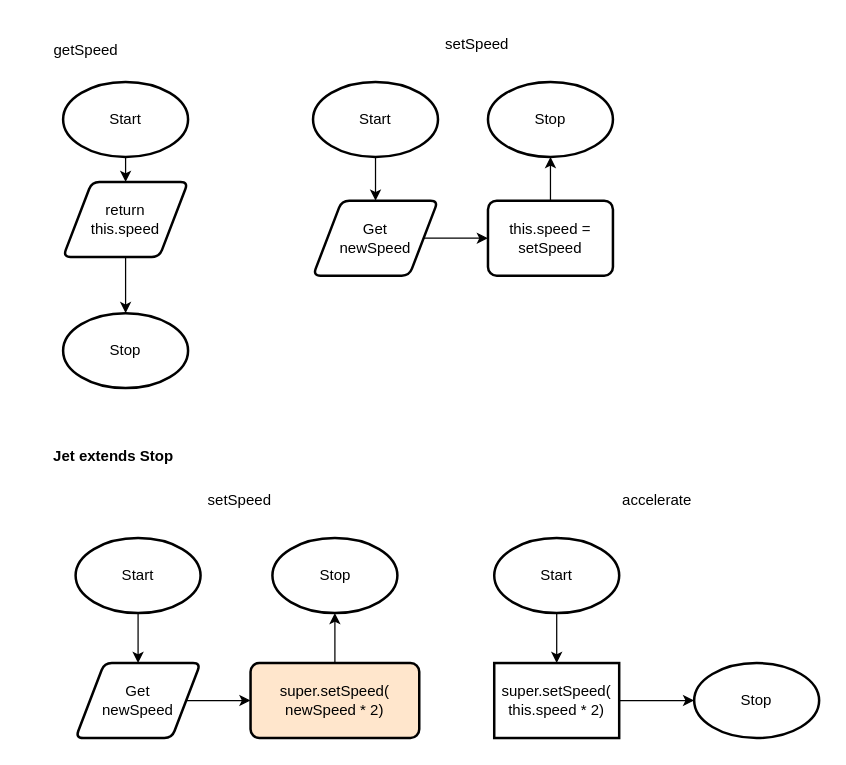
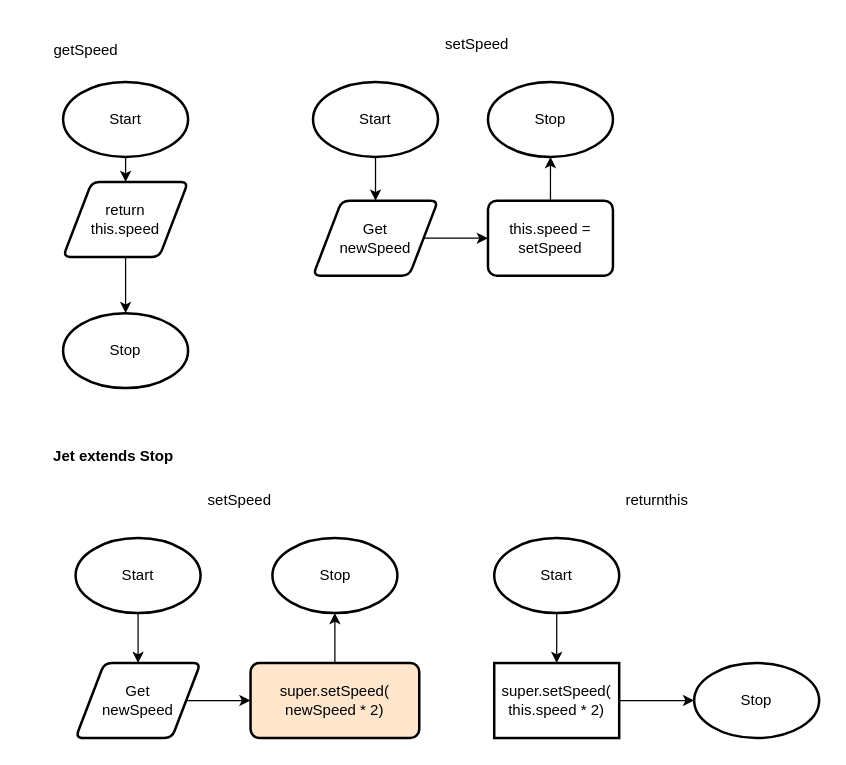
(658, 501) -> (658, 501)
